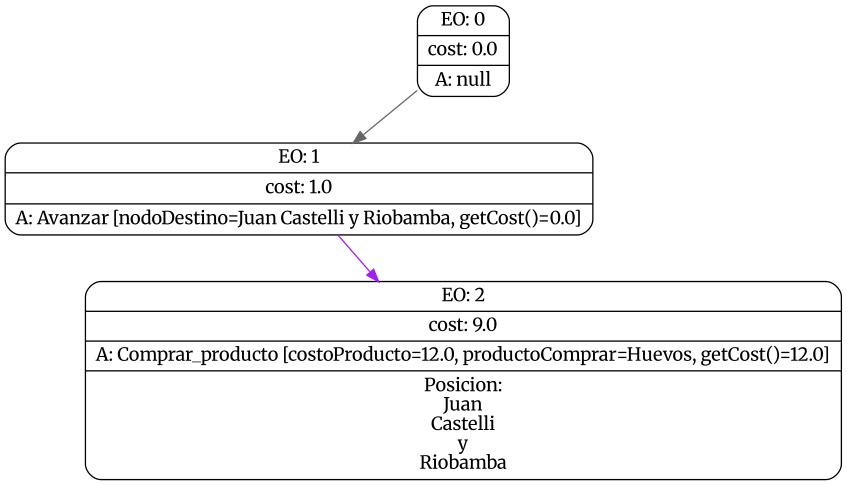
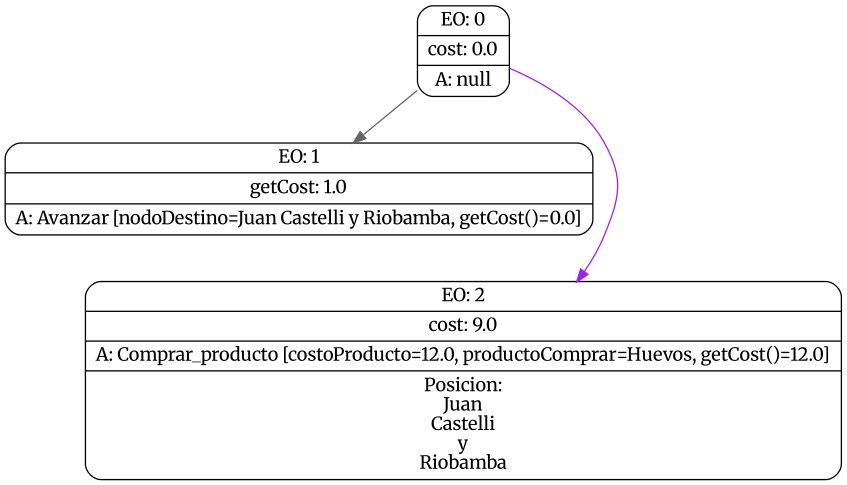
(299, 188) -> (299, 188)
(354, 253) -> (608, 150)
